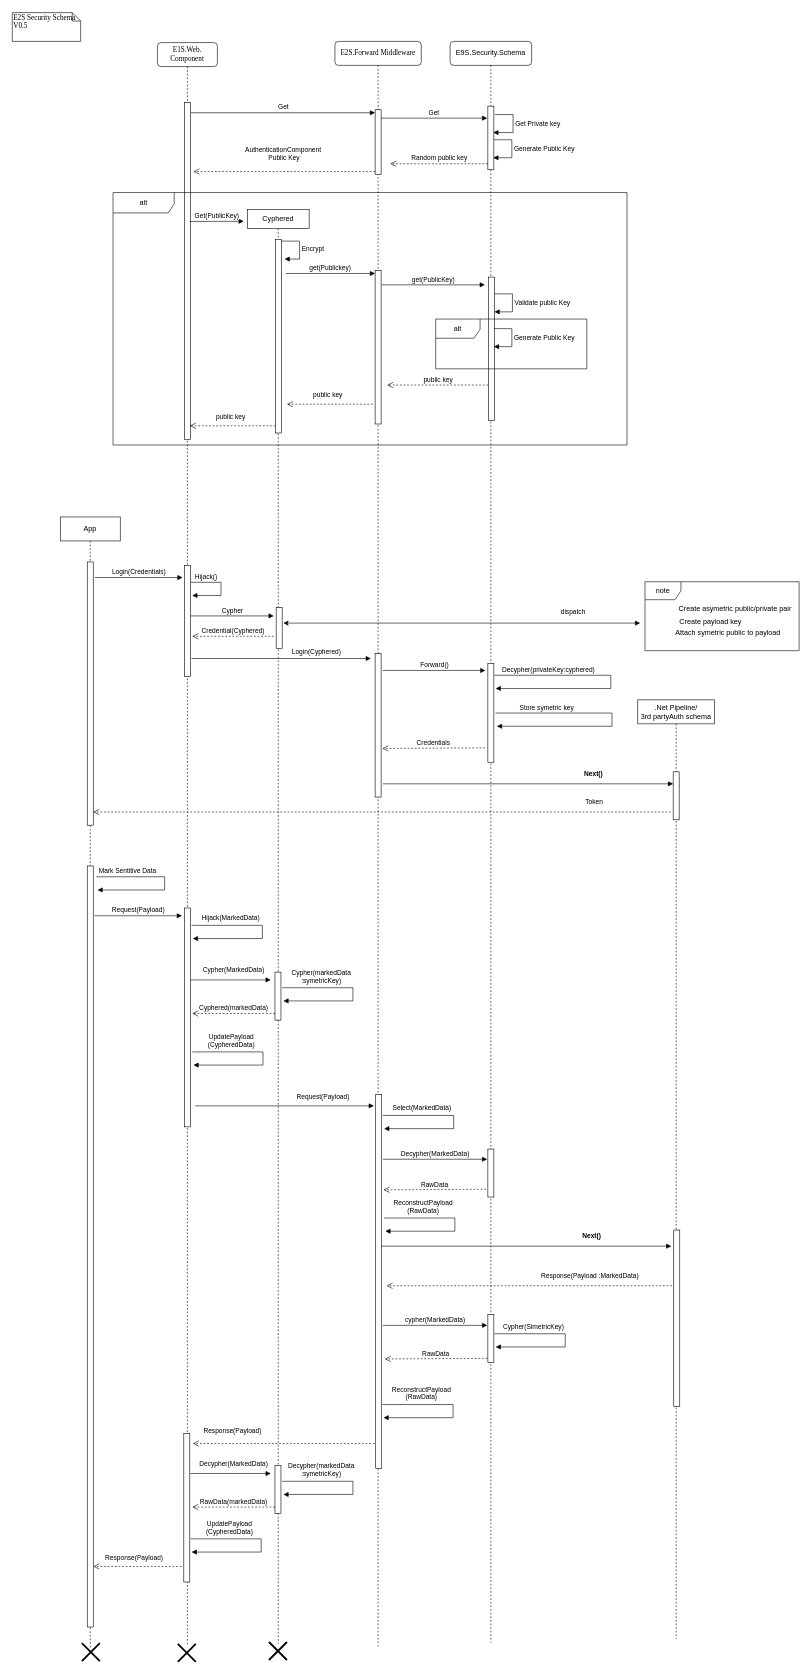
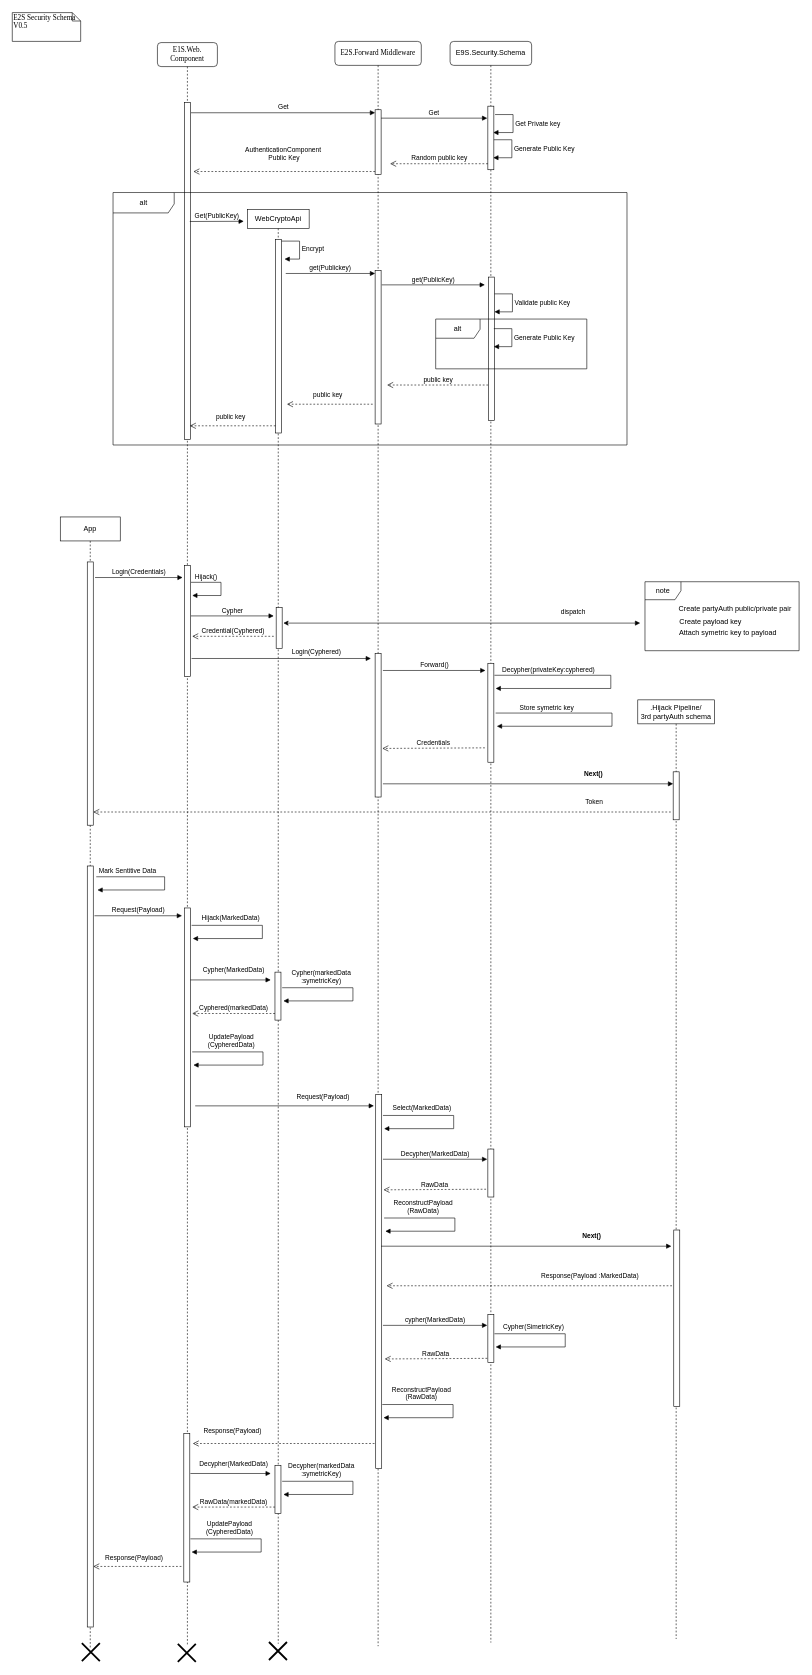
(278, 219) -> (278, 219)
(736, 609) -> (736, 609)
(728, 638) -> (728, 638)
(677, 712) -> (677, 712)
